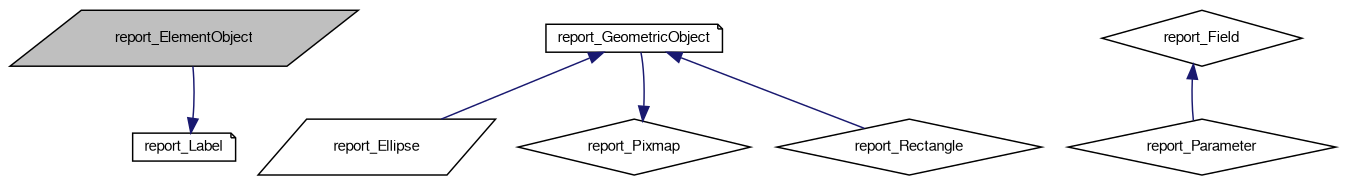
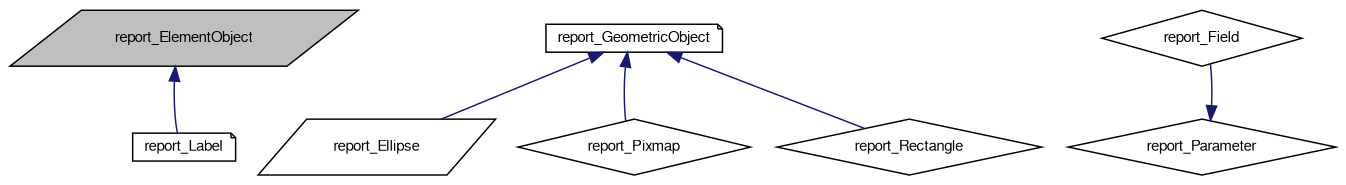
(644, 79) -> (624, 94)
(194, 92) -> (175, 107)
(1192, 100) -> (1212, 85)
